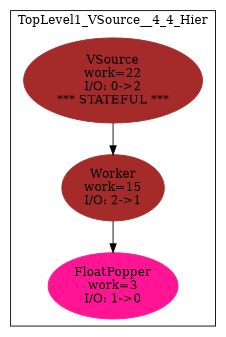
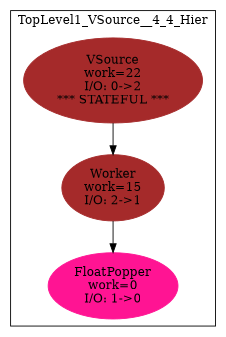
(113, 286) -> (113, 286)
